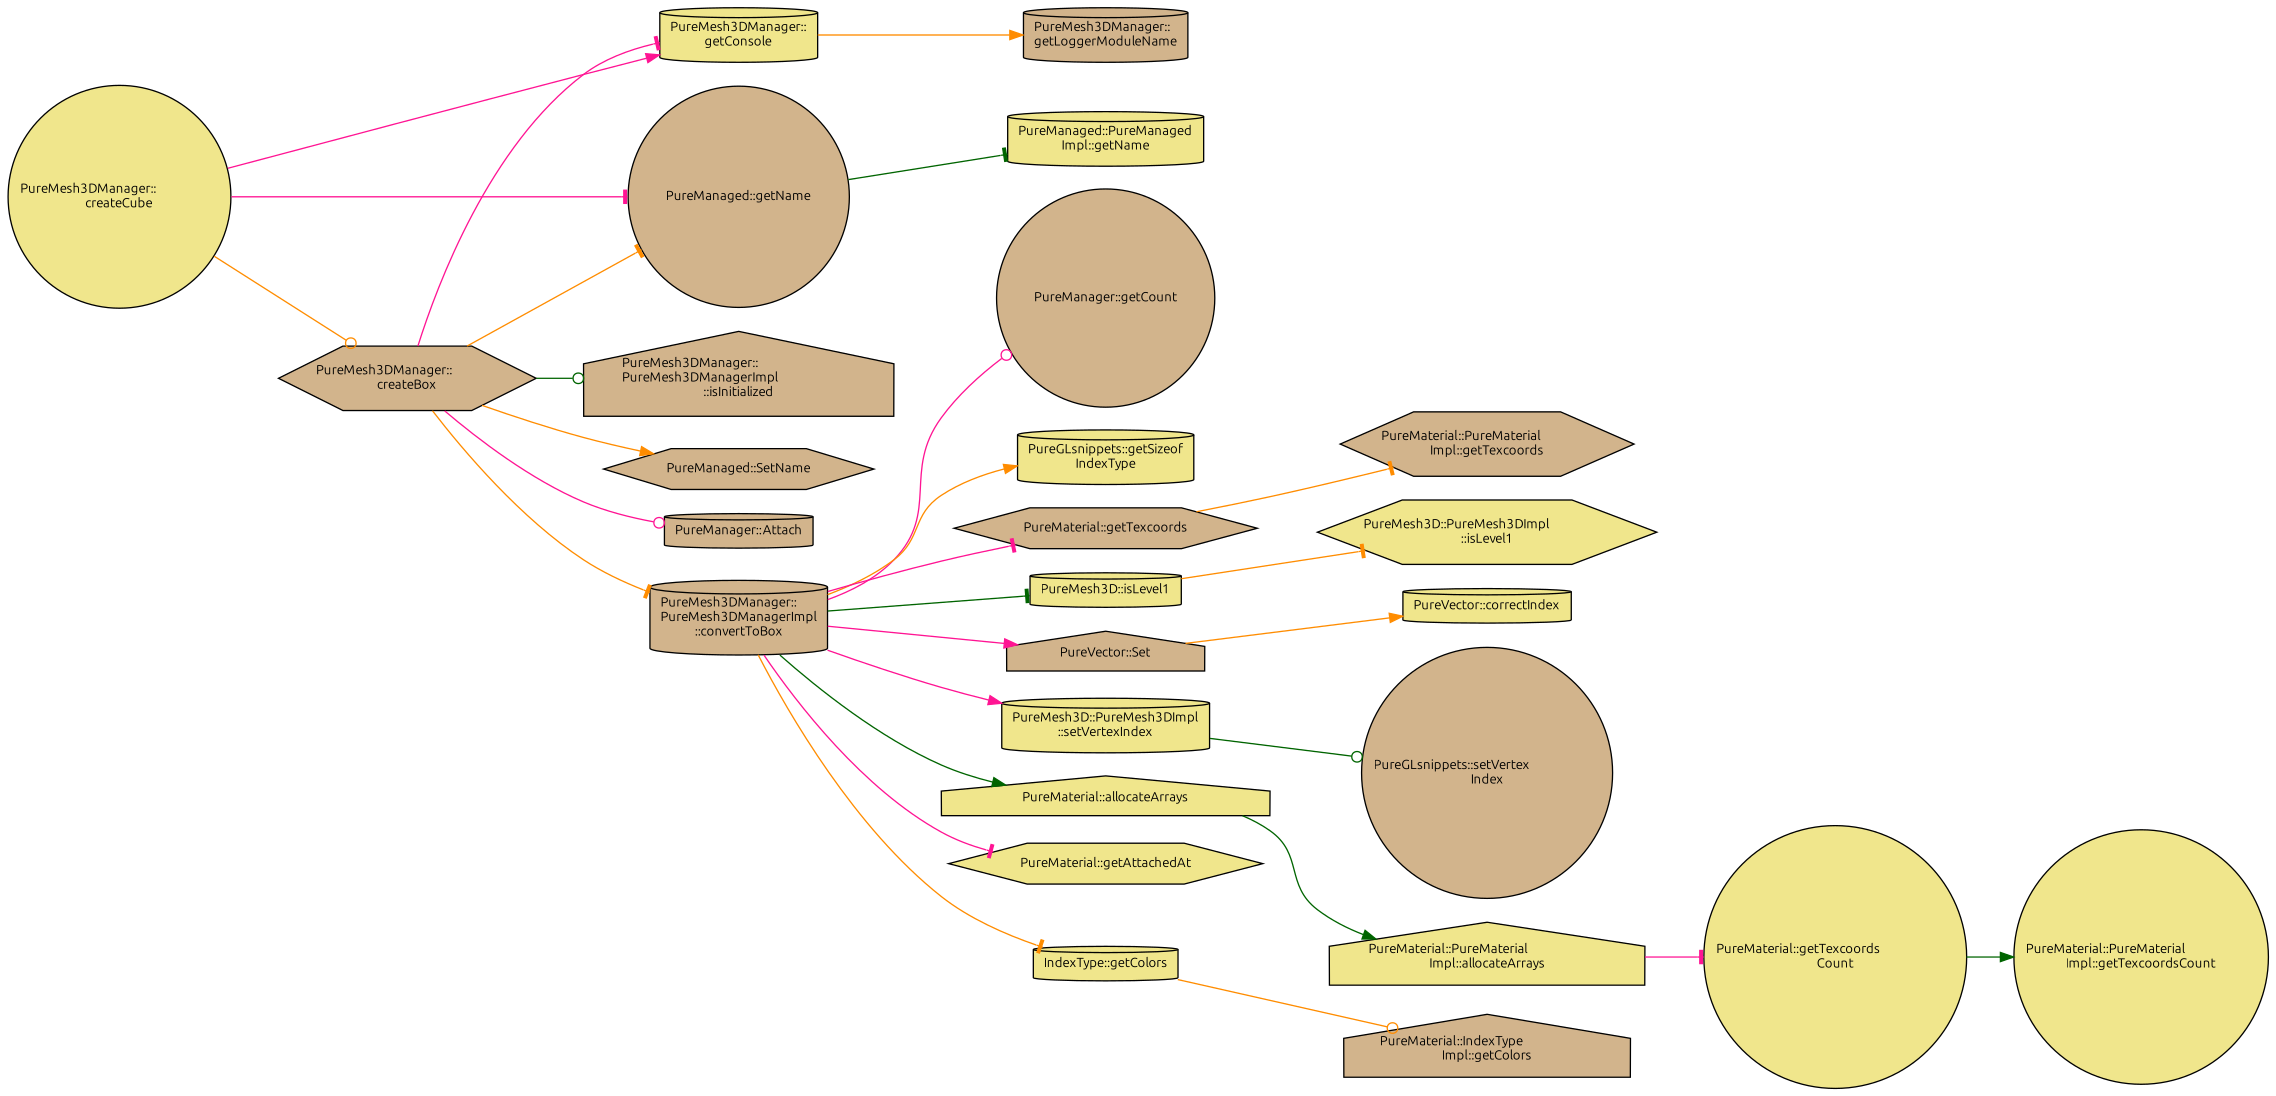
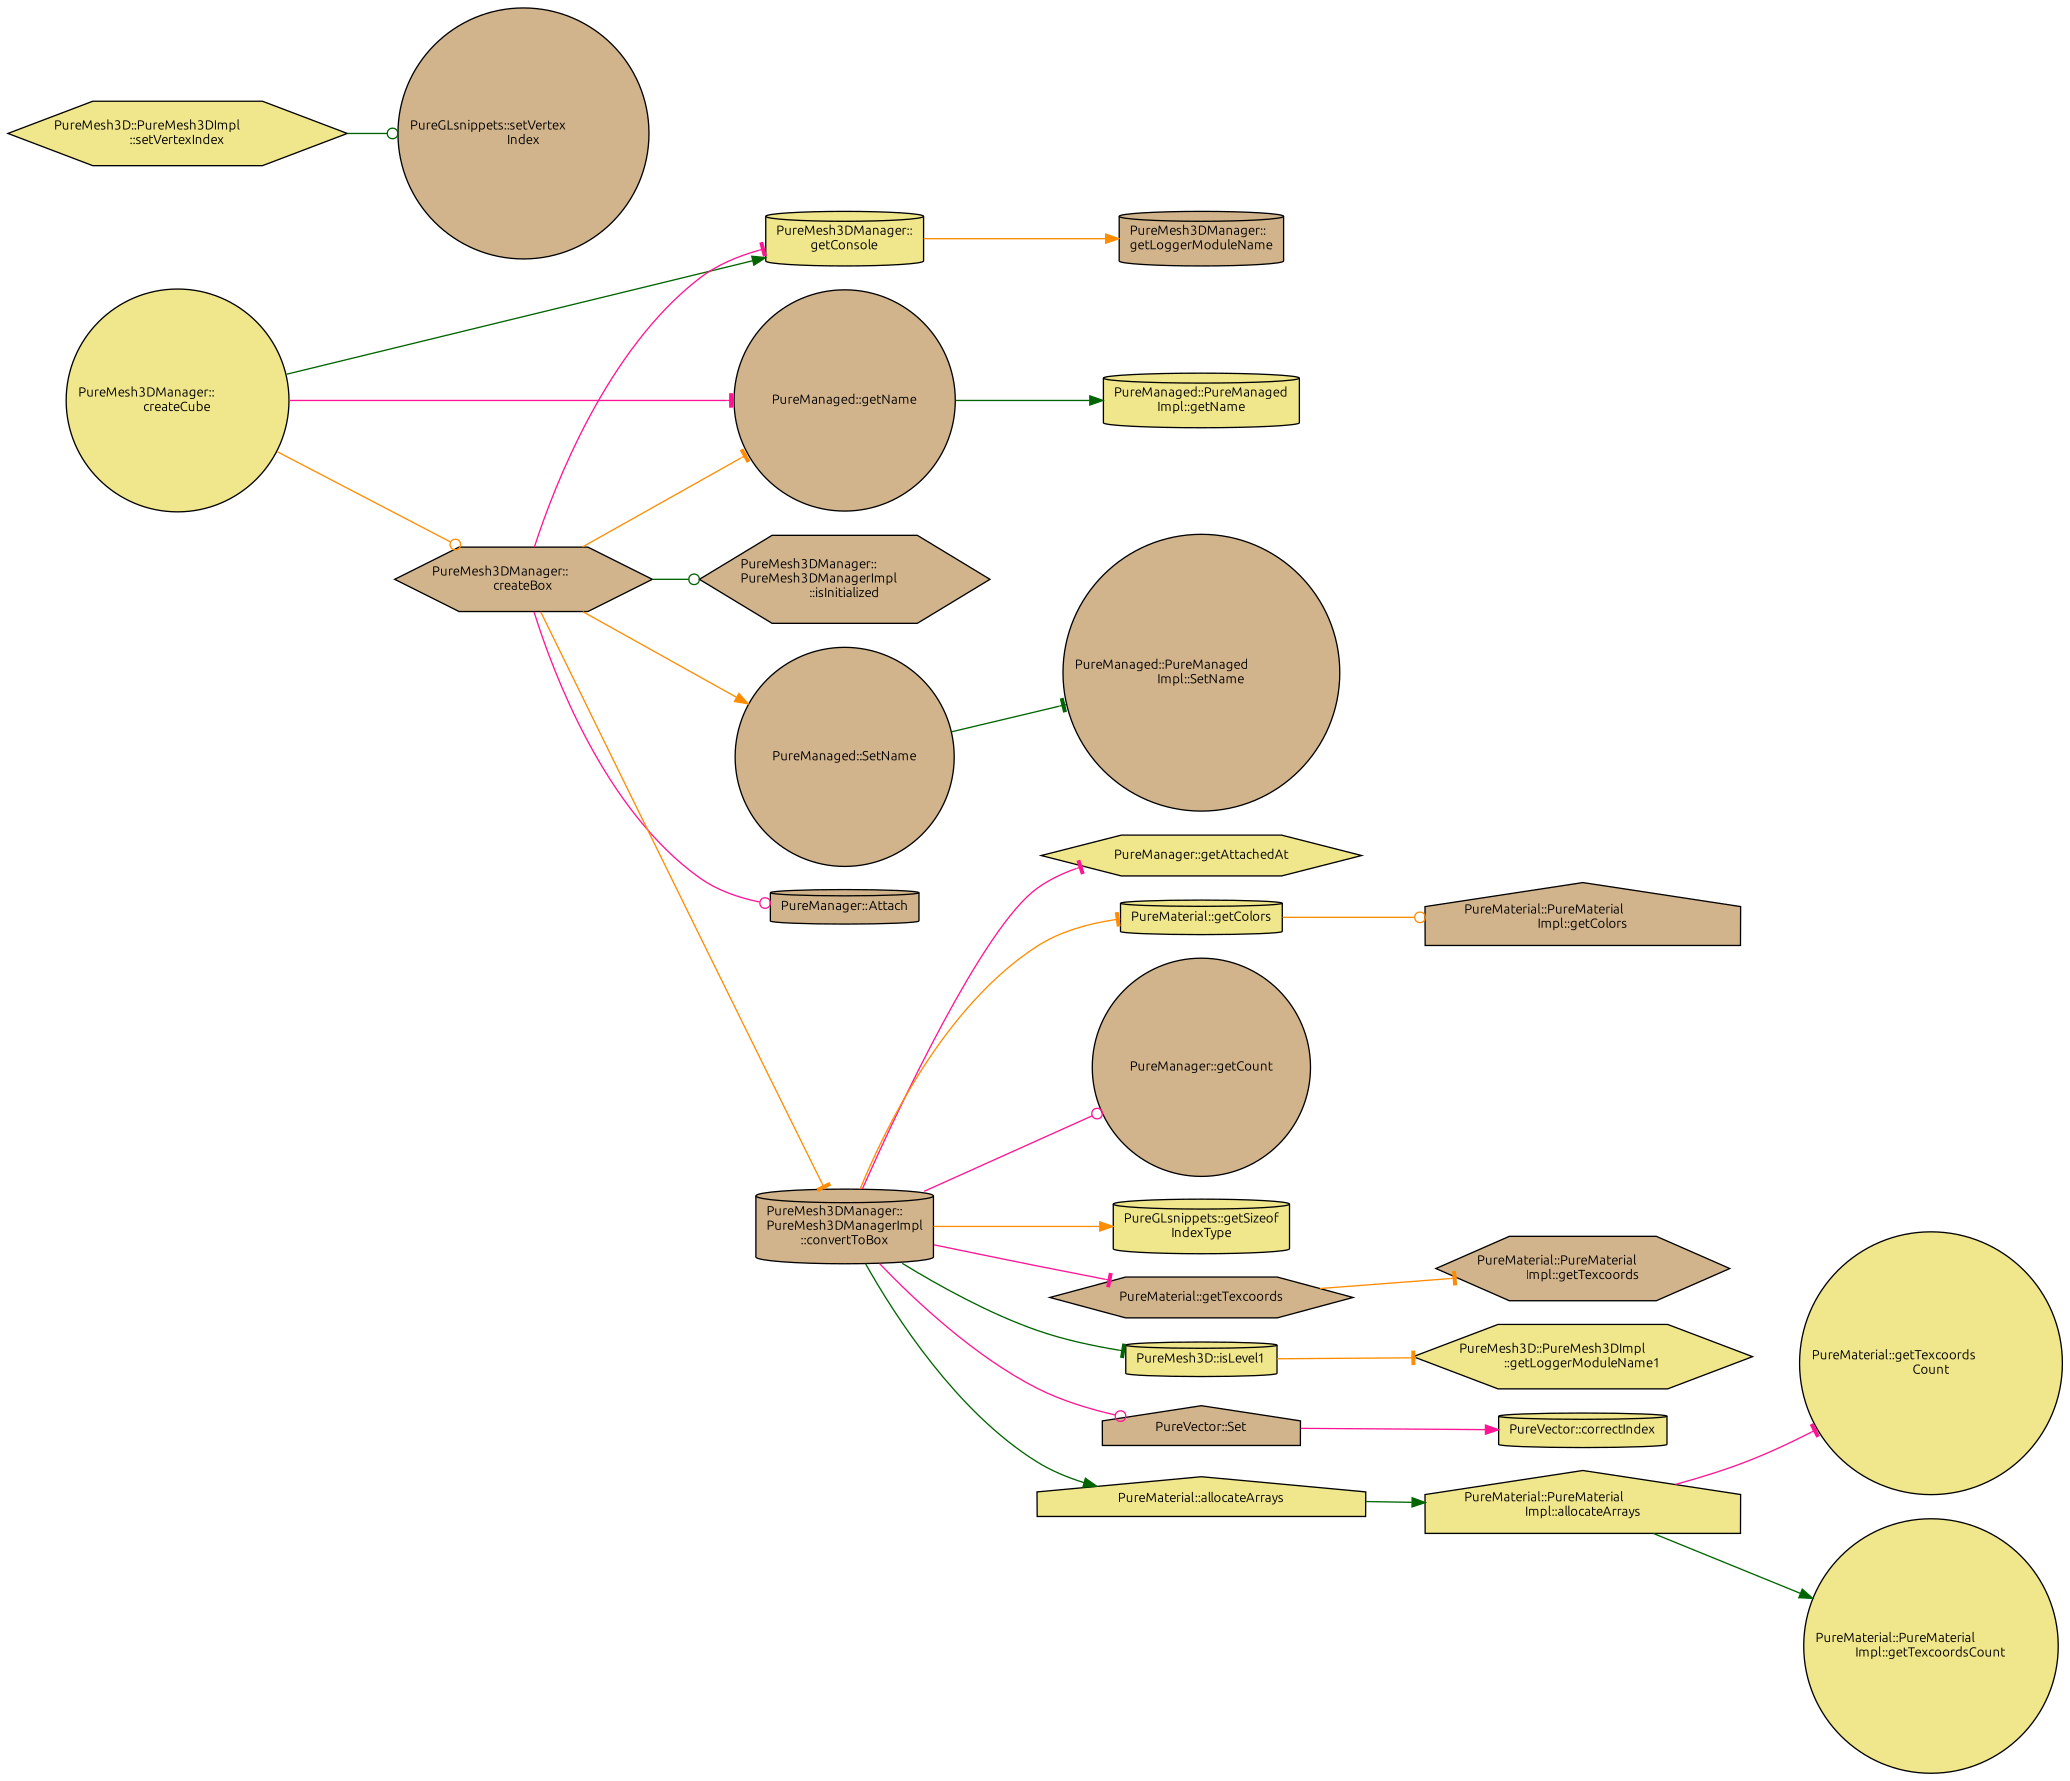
(437, 113) -> (520, 317)
(925, 168) -> (1022, 400)
(739, 378) -> (845, 579)
(739, 469) -> (845, 757)
(1487, 532) -> (1583, 1357)
(1288, 631) -> (1393, 1429)
(916, 635) -> (986, 1357)
none -> (1201, 673)
(908, 677) -> none
(1106, 726) -> (178, 133)
(1106, 864) -> (1201, 855)
(1983, 957) -> (1727, 1563)
(1106, 964) -> (1201, 917)
(1487, 1049) -> (1583, 917)
